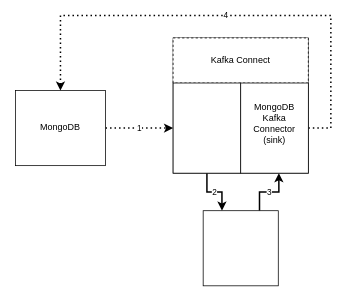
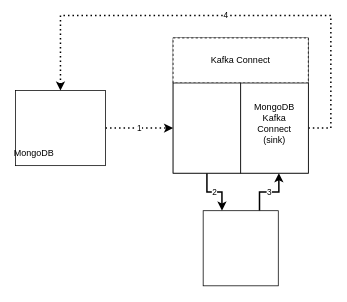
(274, 123) -> (274, 123)
(60, 127) -> (34, 153)
